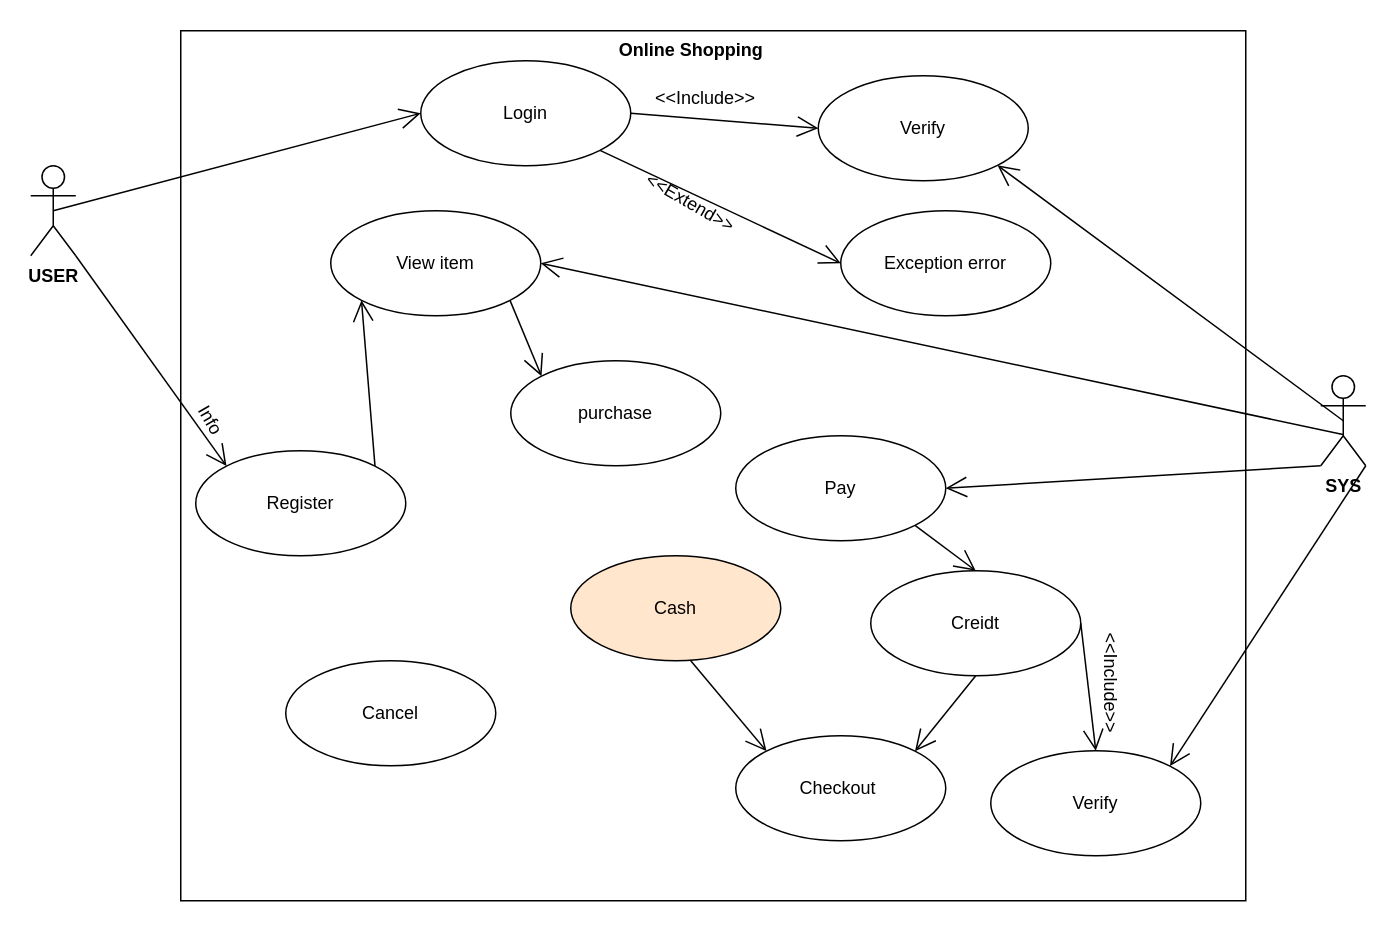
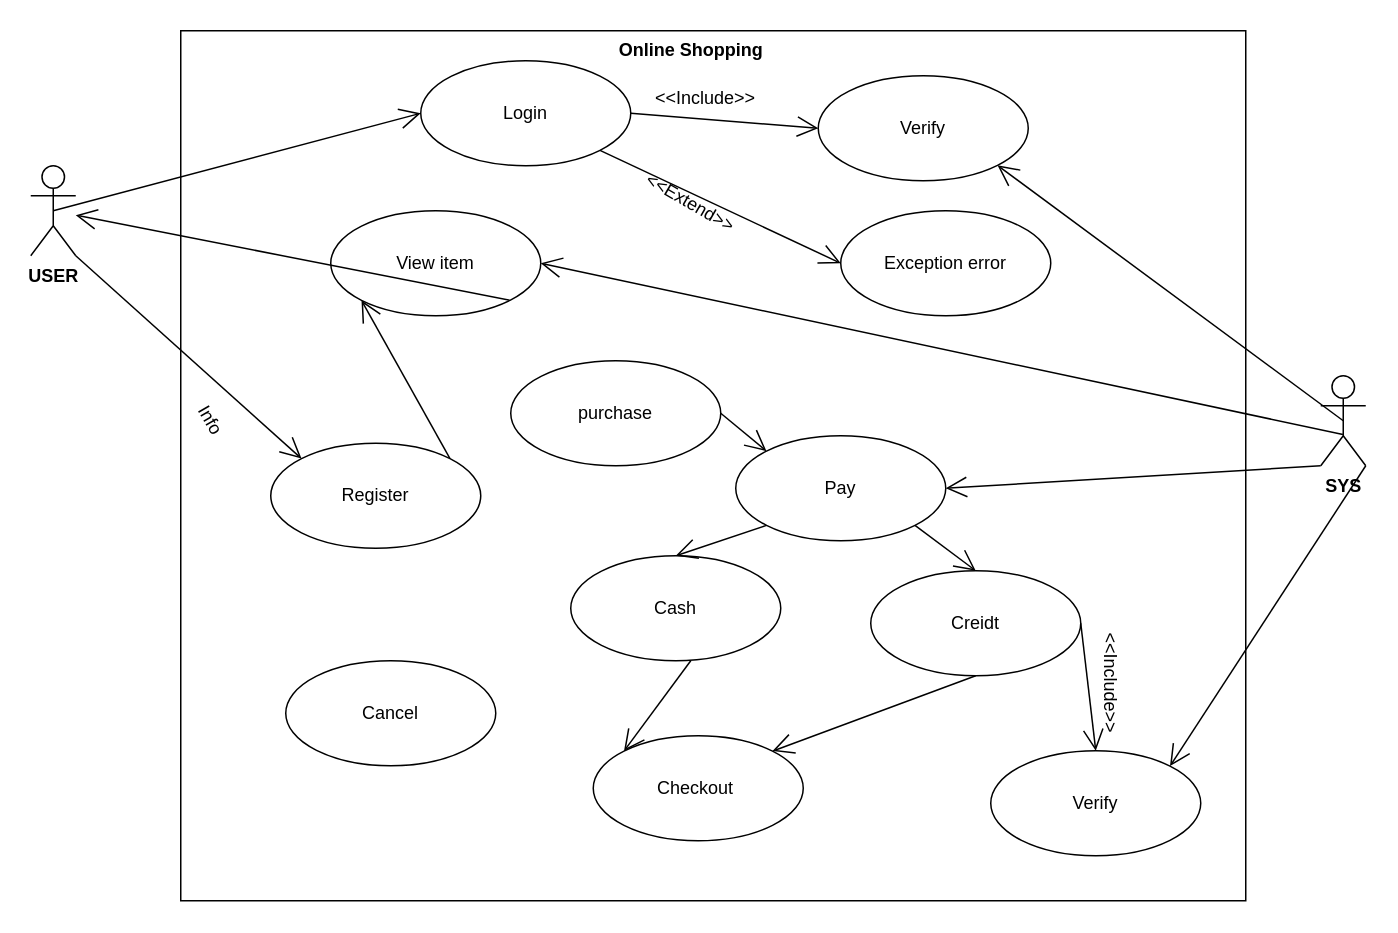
(525, 337) -> (295, 258)
none -> (742, 431)
(301, 503) -> (376, 496)
none -> (723, 540)
(676, 608) -> (676, 608)
(841, 788) -> (698, 788)
